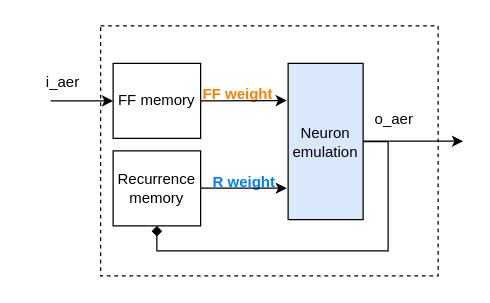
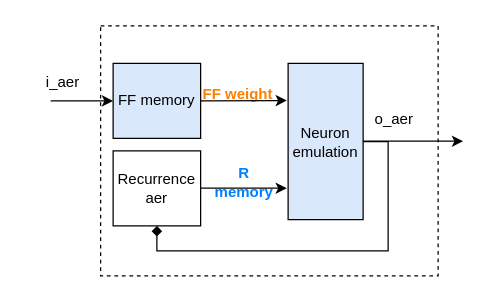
(157, 101) -> (157, 101)
(244, 182) -> (244, 182)
(157, 188) -> (157, 188)
